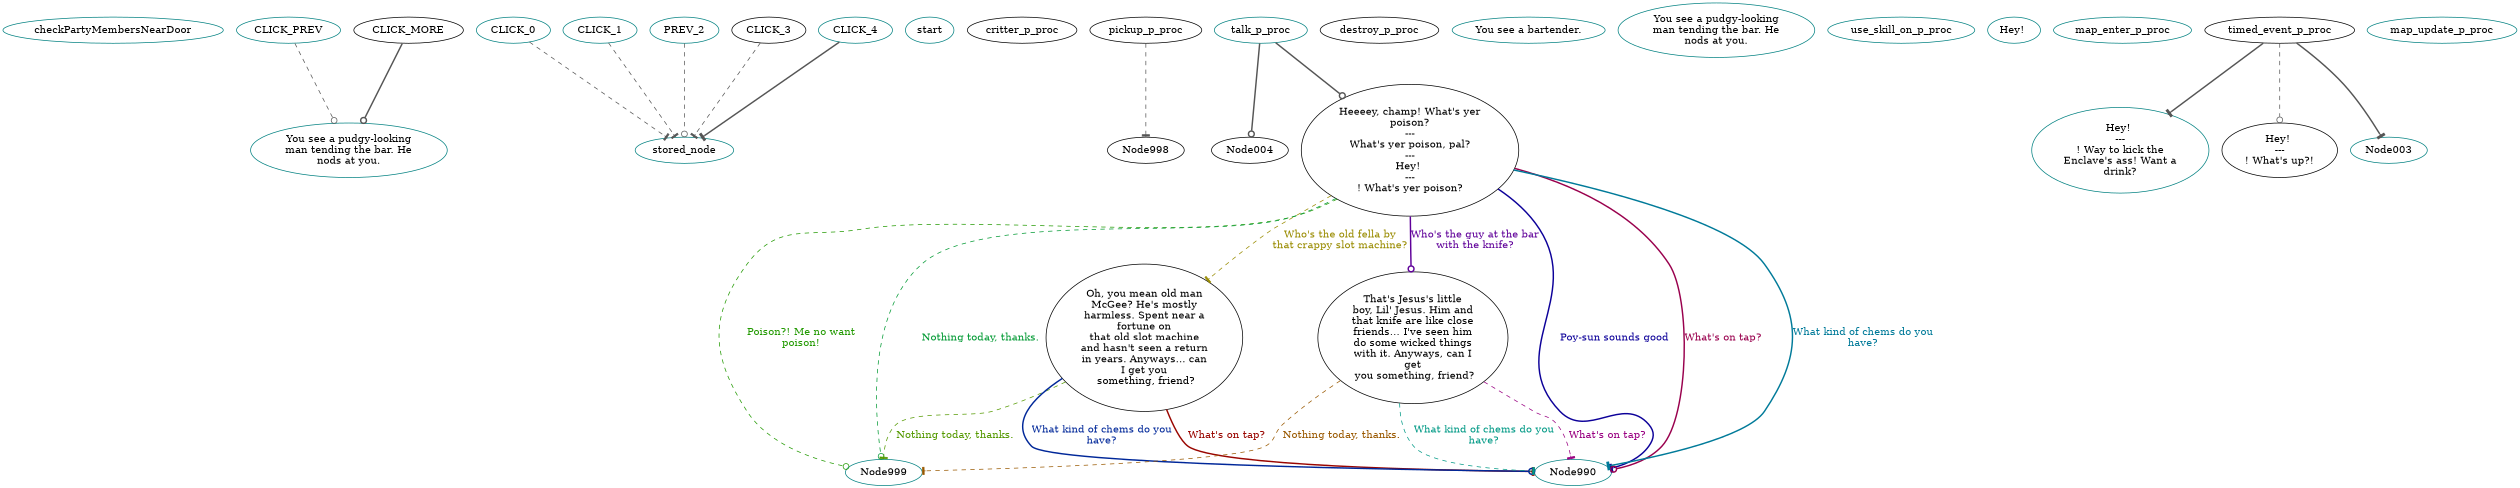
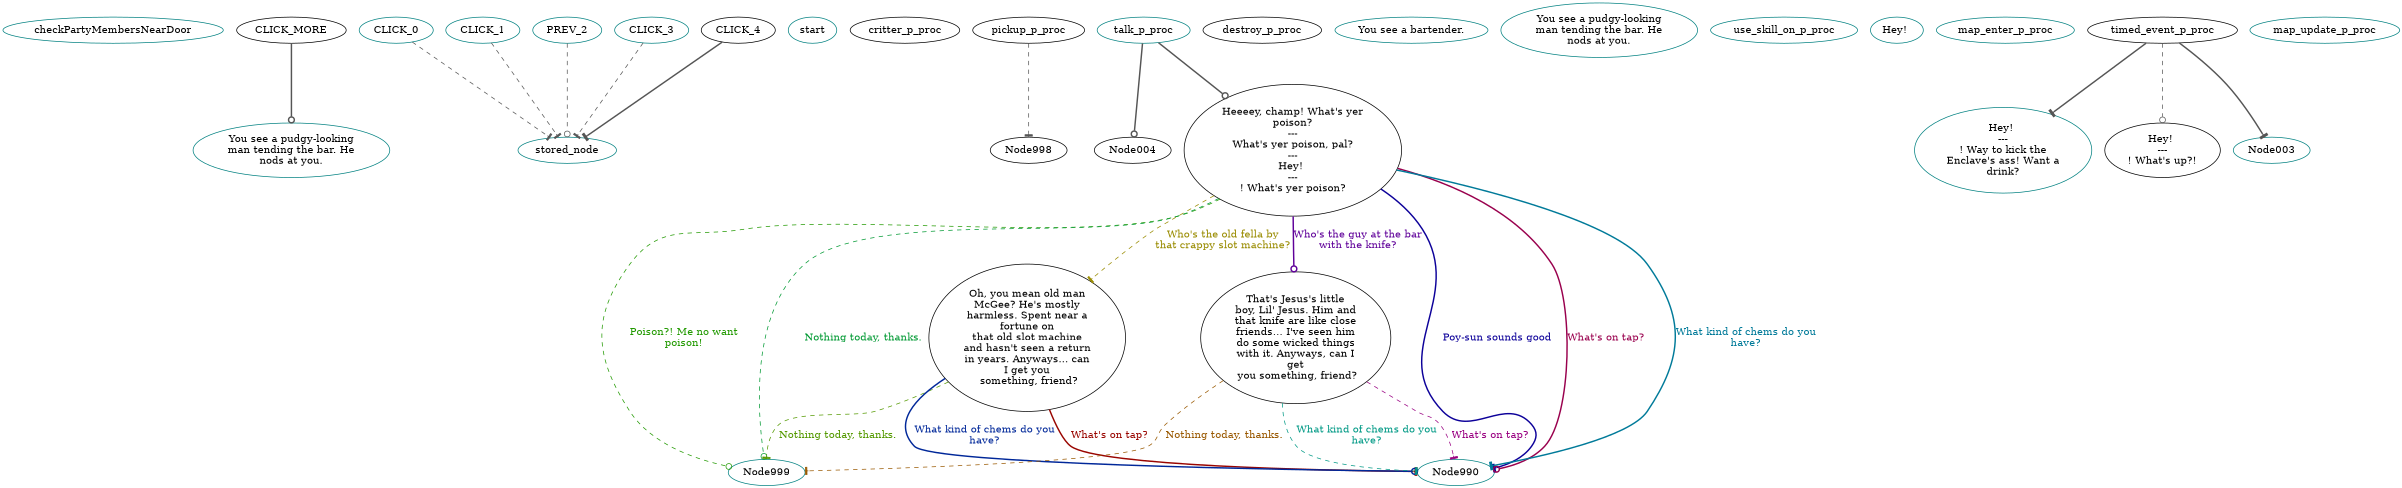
(289, 30) -> none
(769, 30) -> (652, 30)
(855, 30) -> (738, 30)
